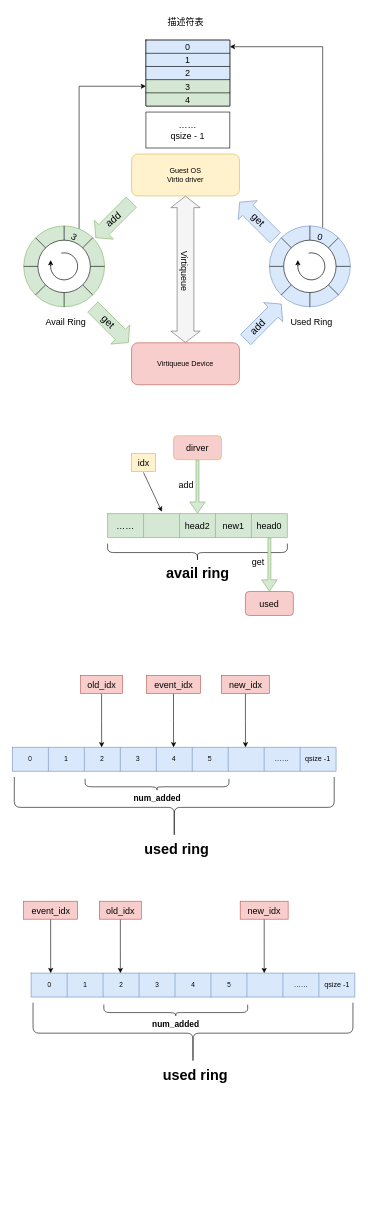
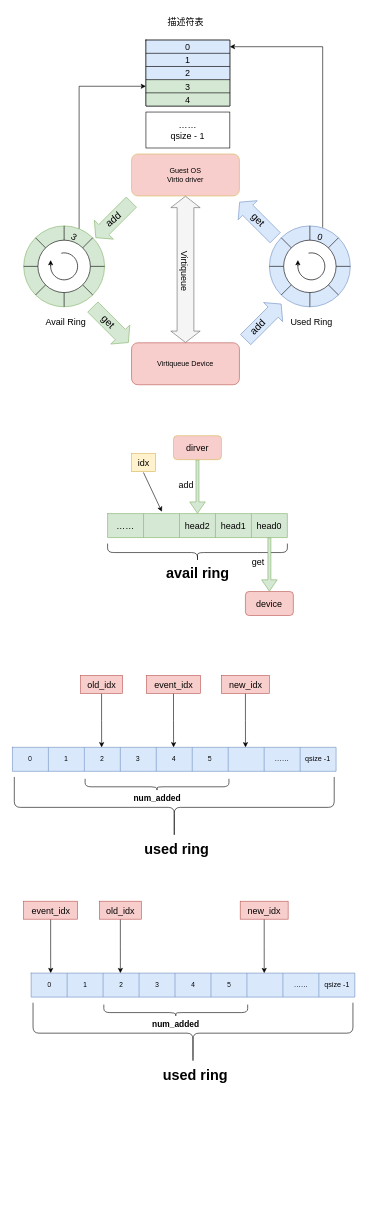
(186, 174) -> (186, 174)
(234, 525) -> (234, 525)
(270, 603) -> (270, 603)
